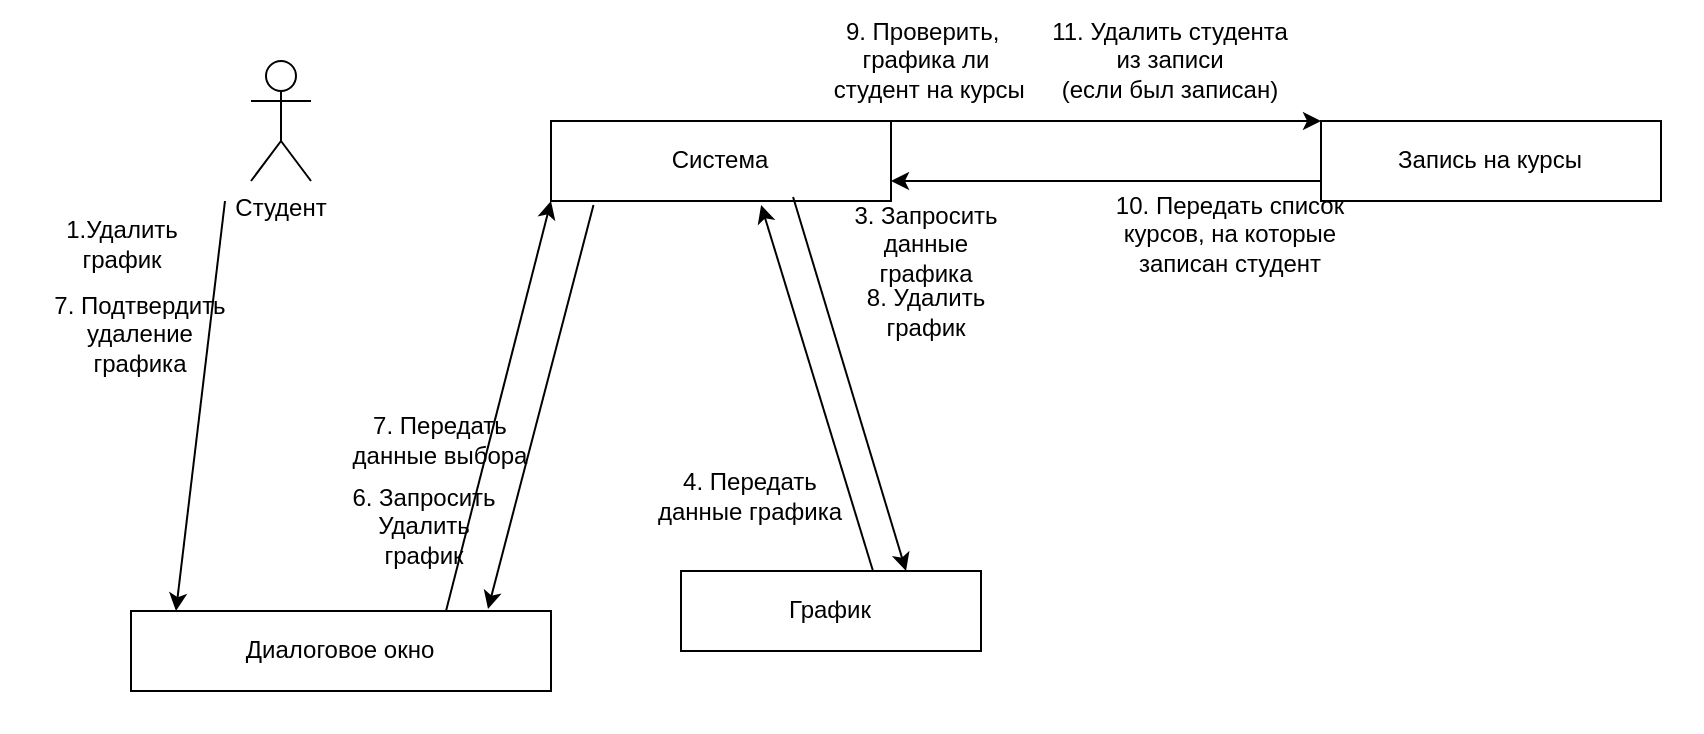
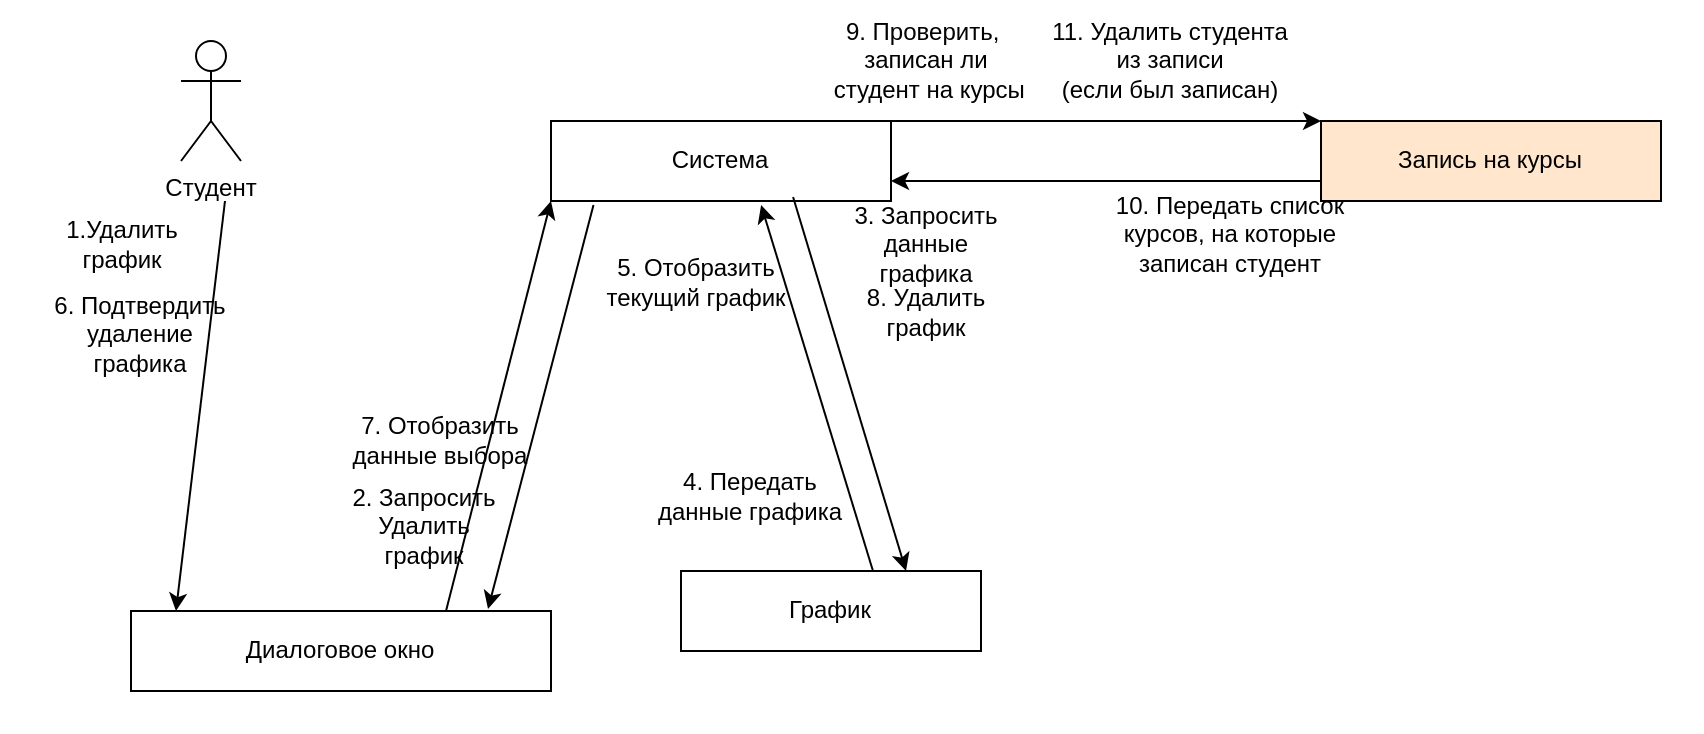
(927, 61) -> (927, 61)
(281, 121) -> (211, 101)
(1491, 161) -> (1491, 161)
none -> (697, 283)
(141, 335) -> (141, 335)
(441, 441) -> (441, 441)
(425, 527) -> (425, 527)
